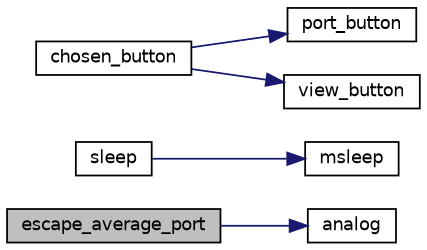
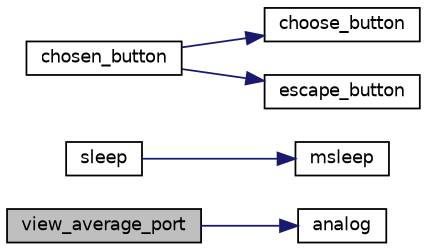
(352, 25) -> (342, 25)
(352, 92) -> (342, 92)
(114, 226) -> (104, 226)
